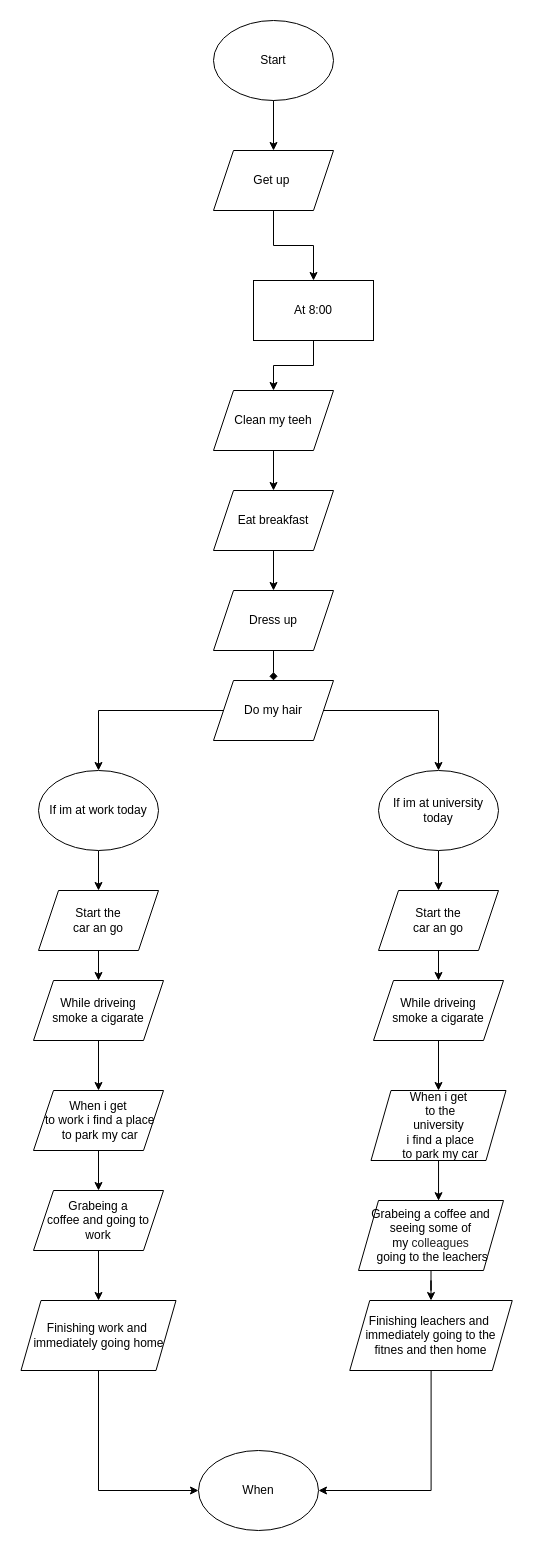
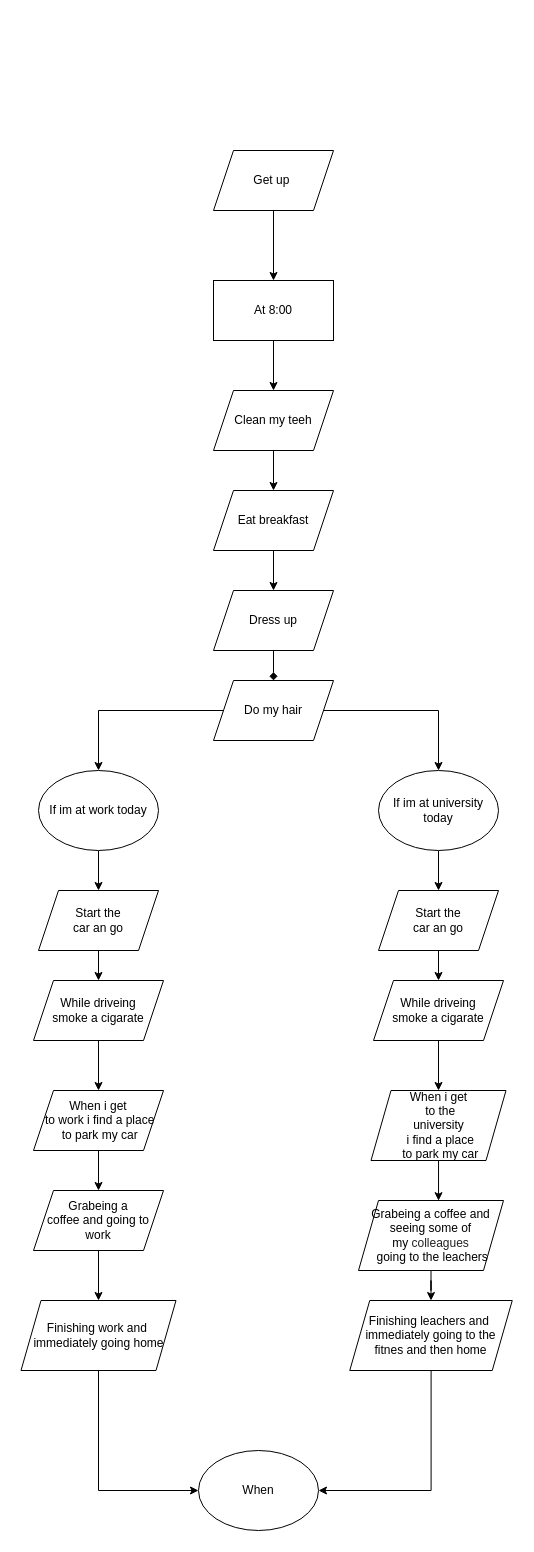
(274, 61) -> none
(274, 122) -> none
(314, 311) -> (274, 311)
